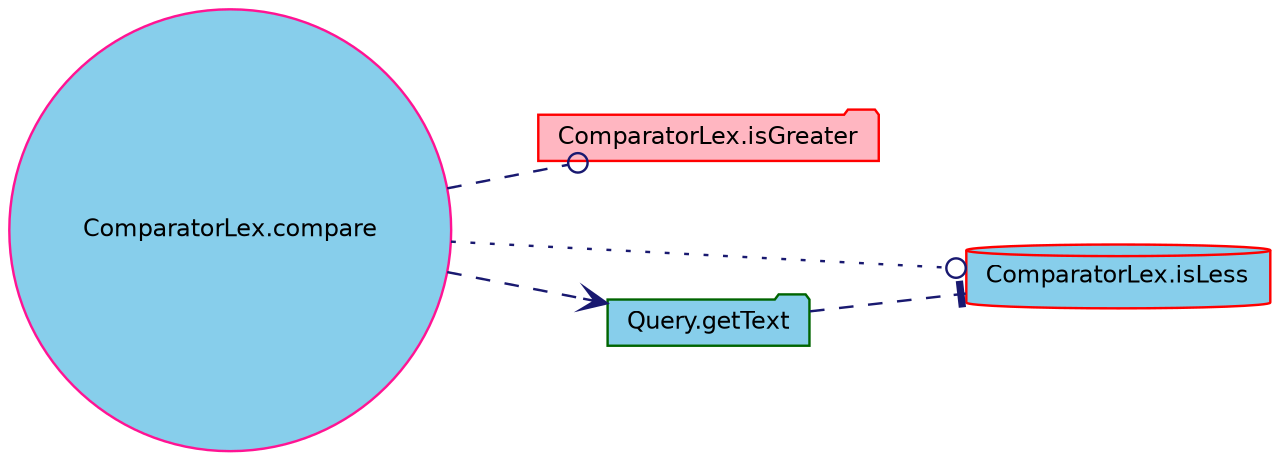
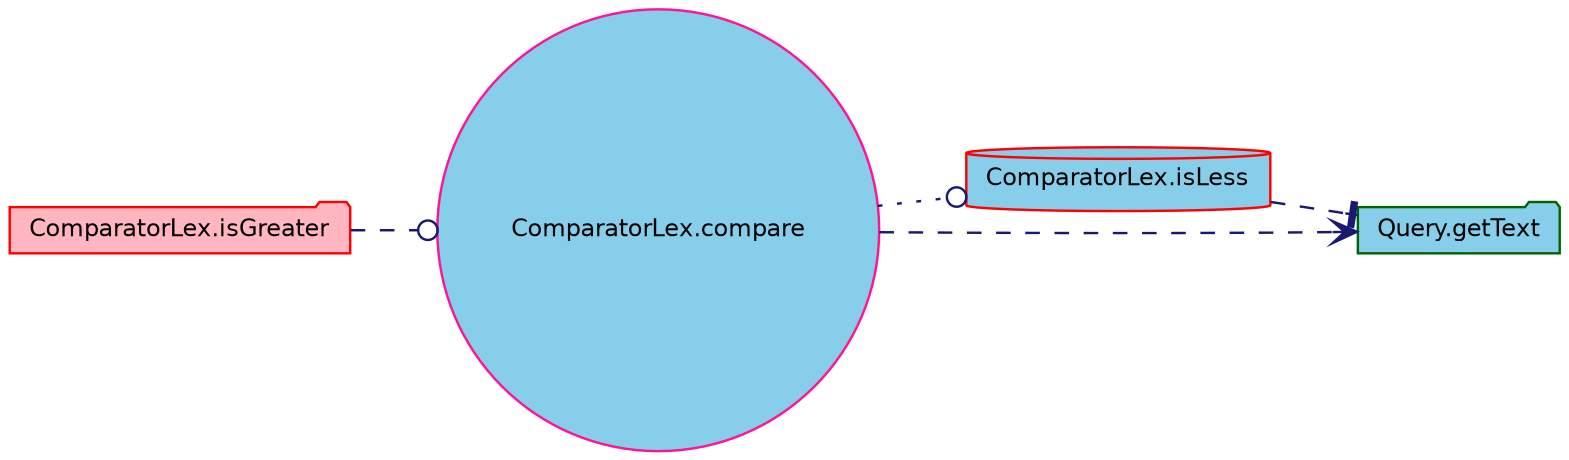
(508, 177) -> (384, 230)
(882, 303) -> (1308, 208)
